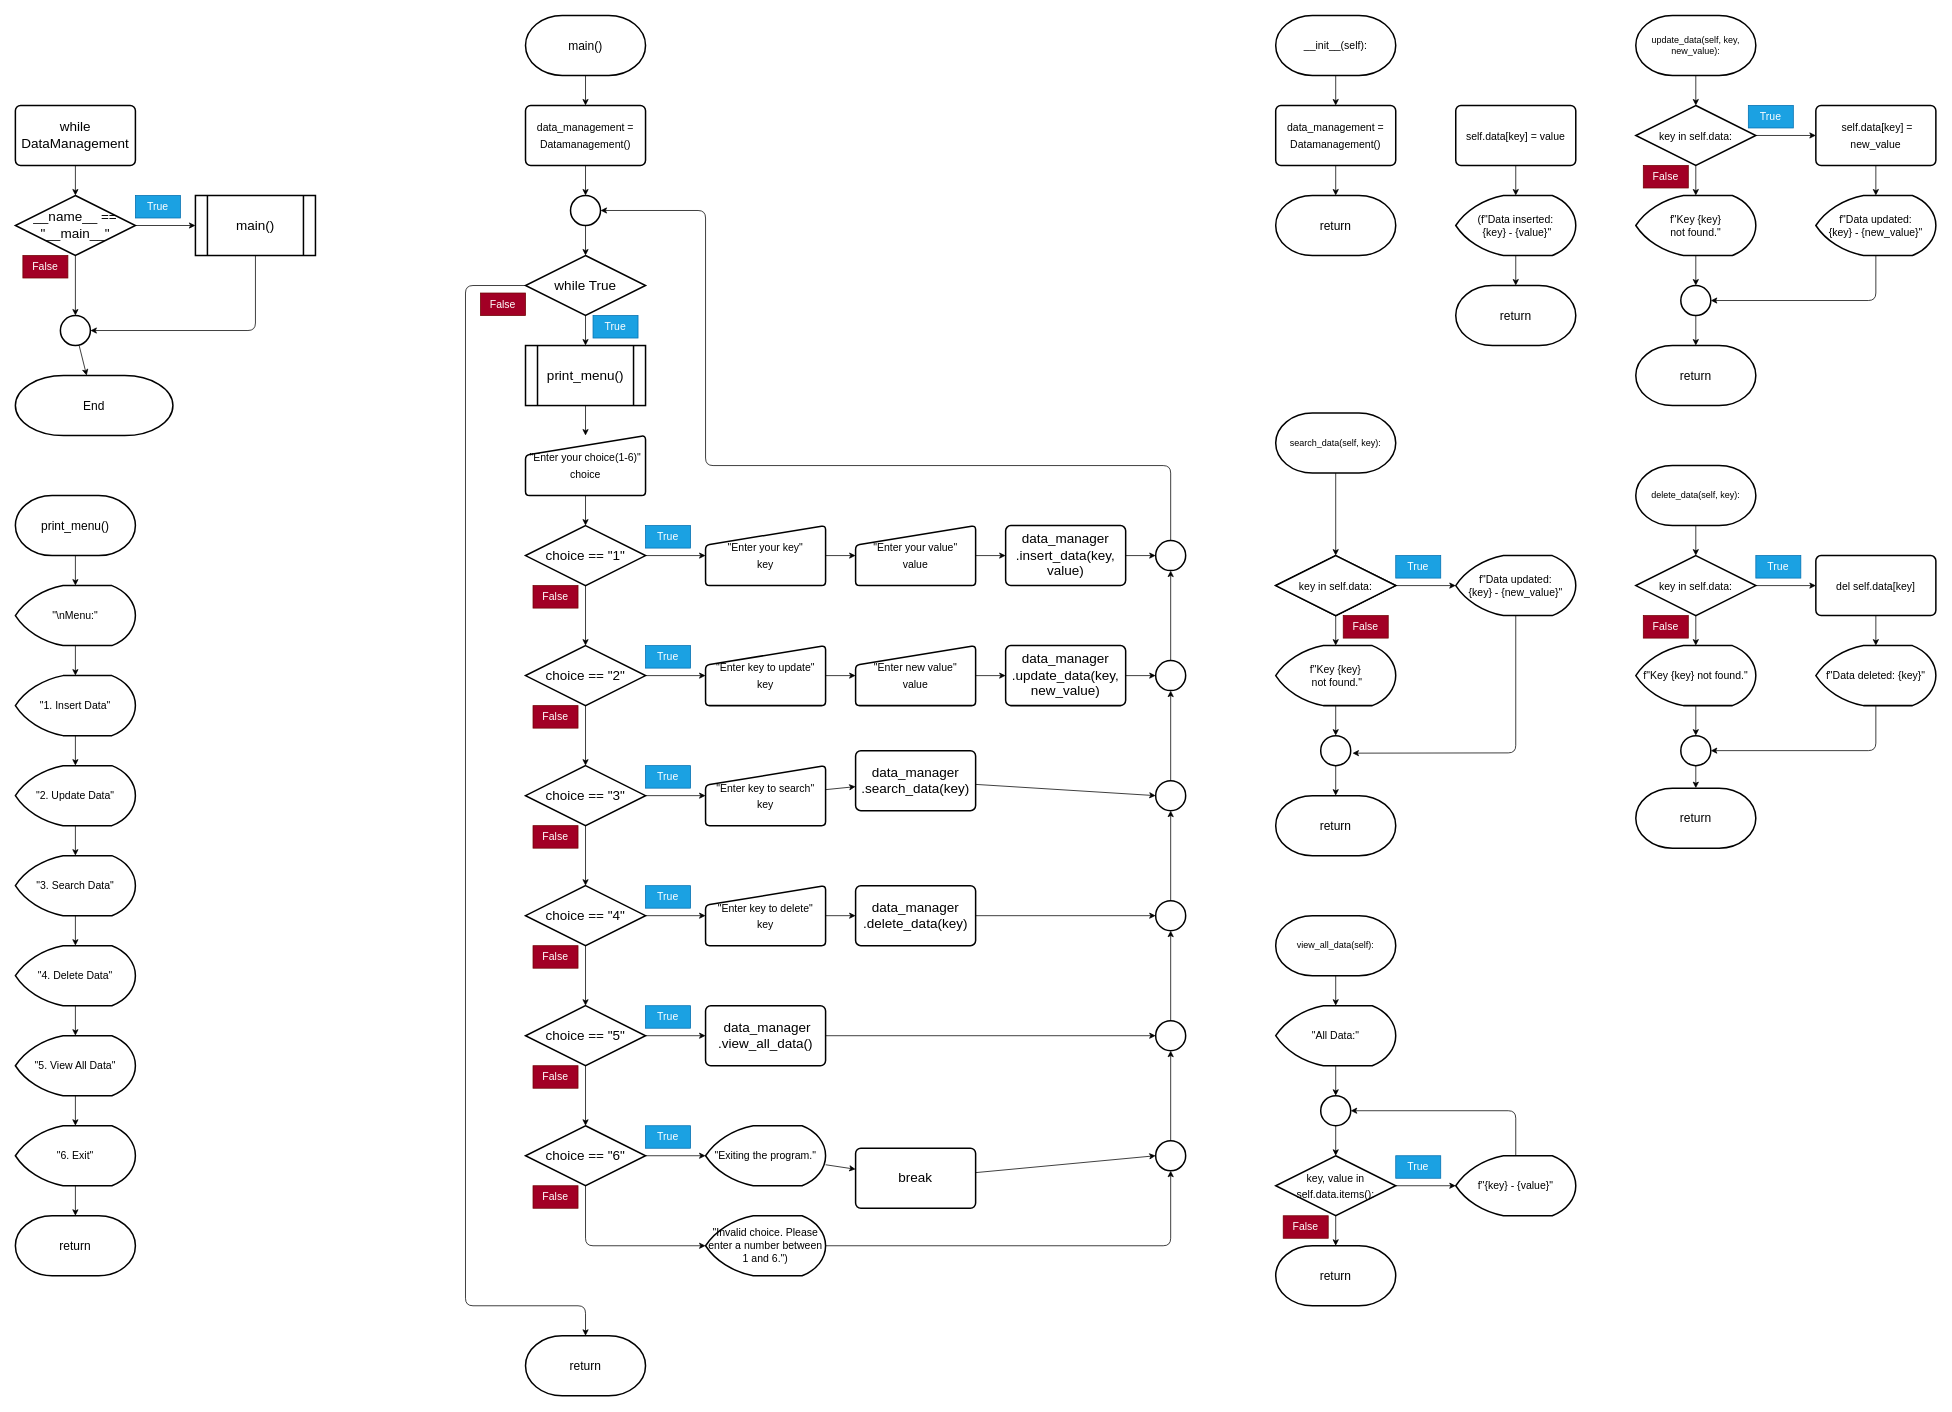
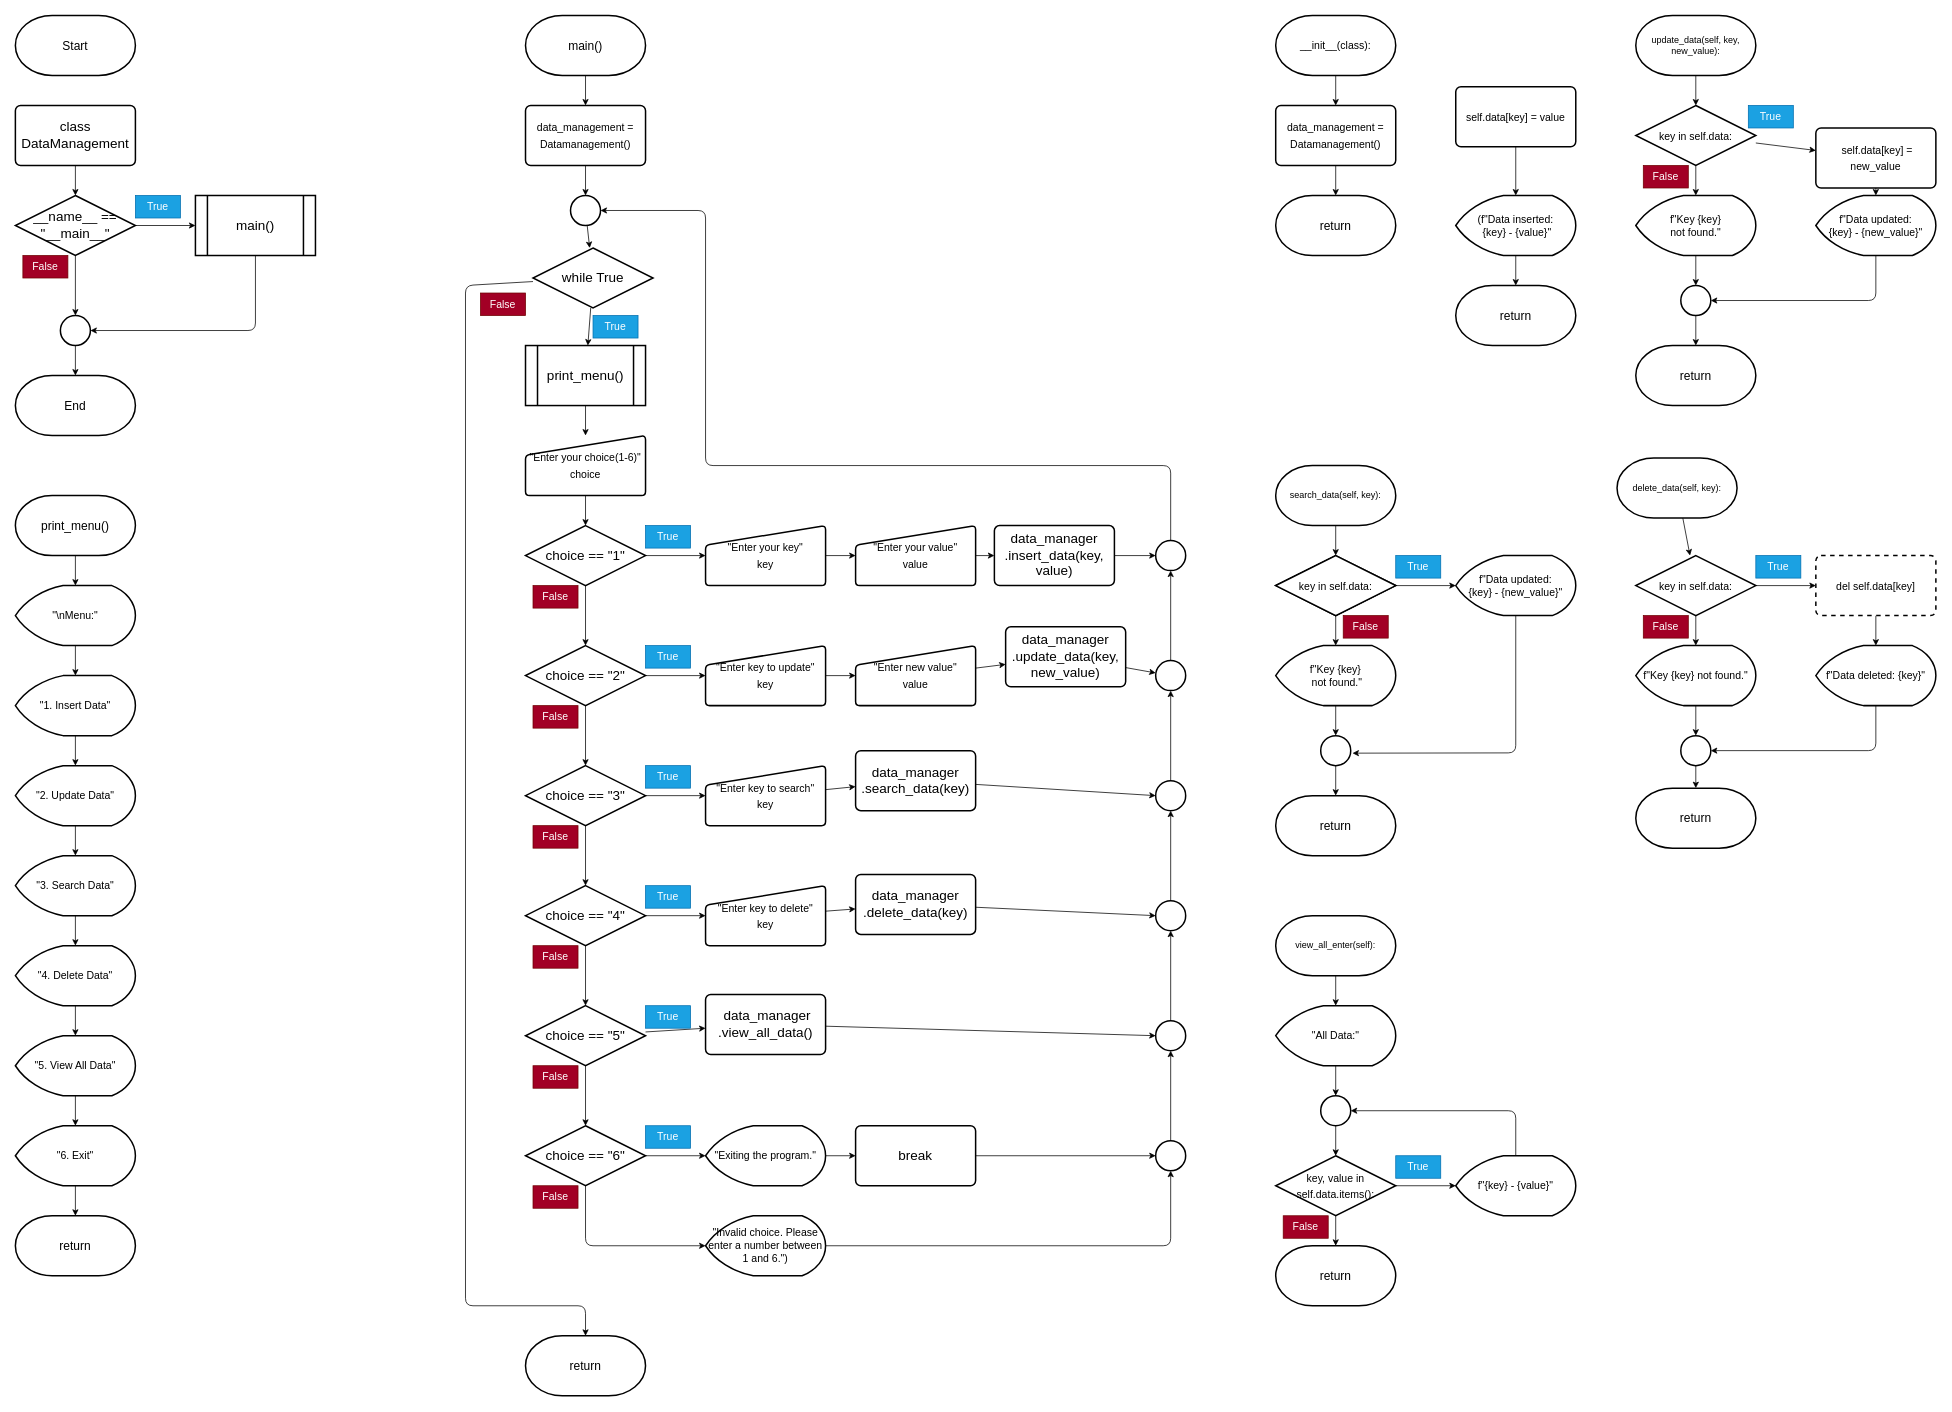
none -> (75, 45)
(1335, 45) -> (1335, 45)
(75, 135) -> (75, 135)
(1515, 135) -> (1515, 117)
(1875, 135) -> (1875, 158)
(585, 285) -> (593, 278)
(94, 405) -> (75, 405)
(1335, 443) -> (1335, 495)
(1695, 495) -> (1677, 488)
(1065, 555) -> (1054, 555)
(1875, 585) -> (1875, 585)
(1065, 675) -> (1065, 657)
(915, 915) -> (915, 904)
(1335, 945) -> (1335, 945)
(765, 1035) -> (765, 1024)
(915, 1178) -> (915, 1155)
